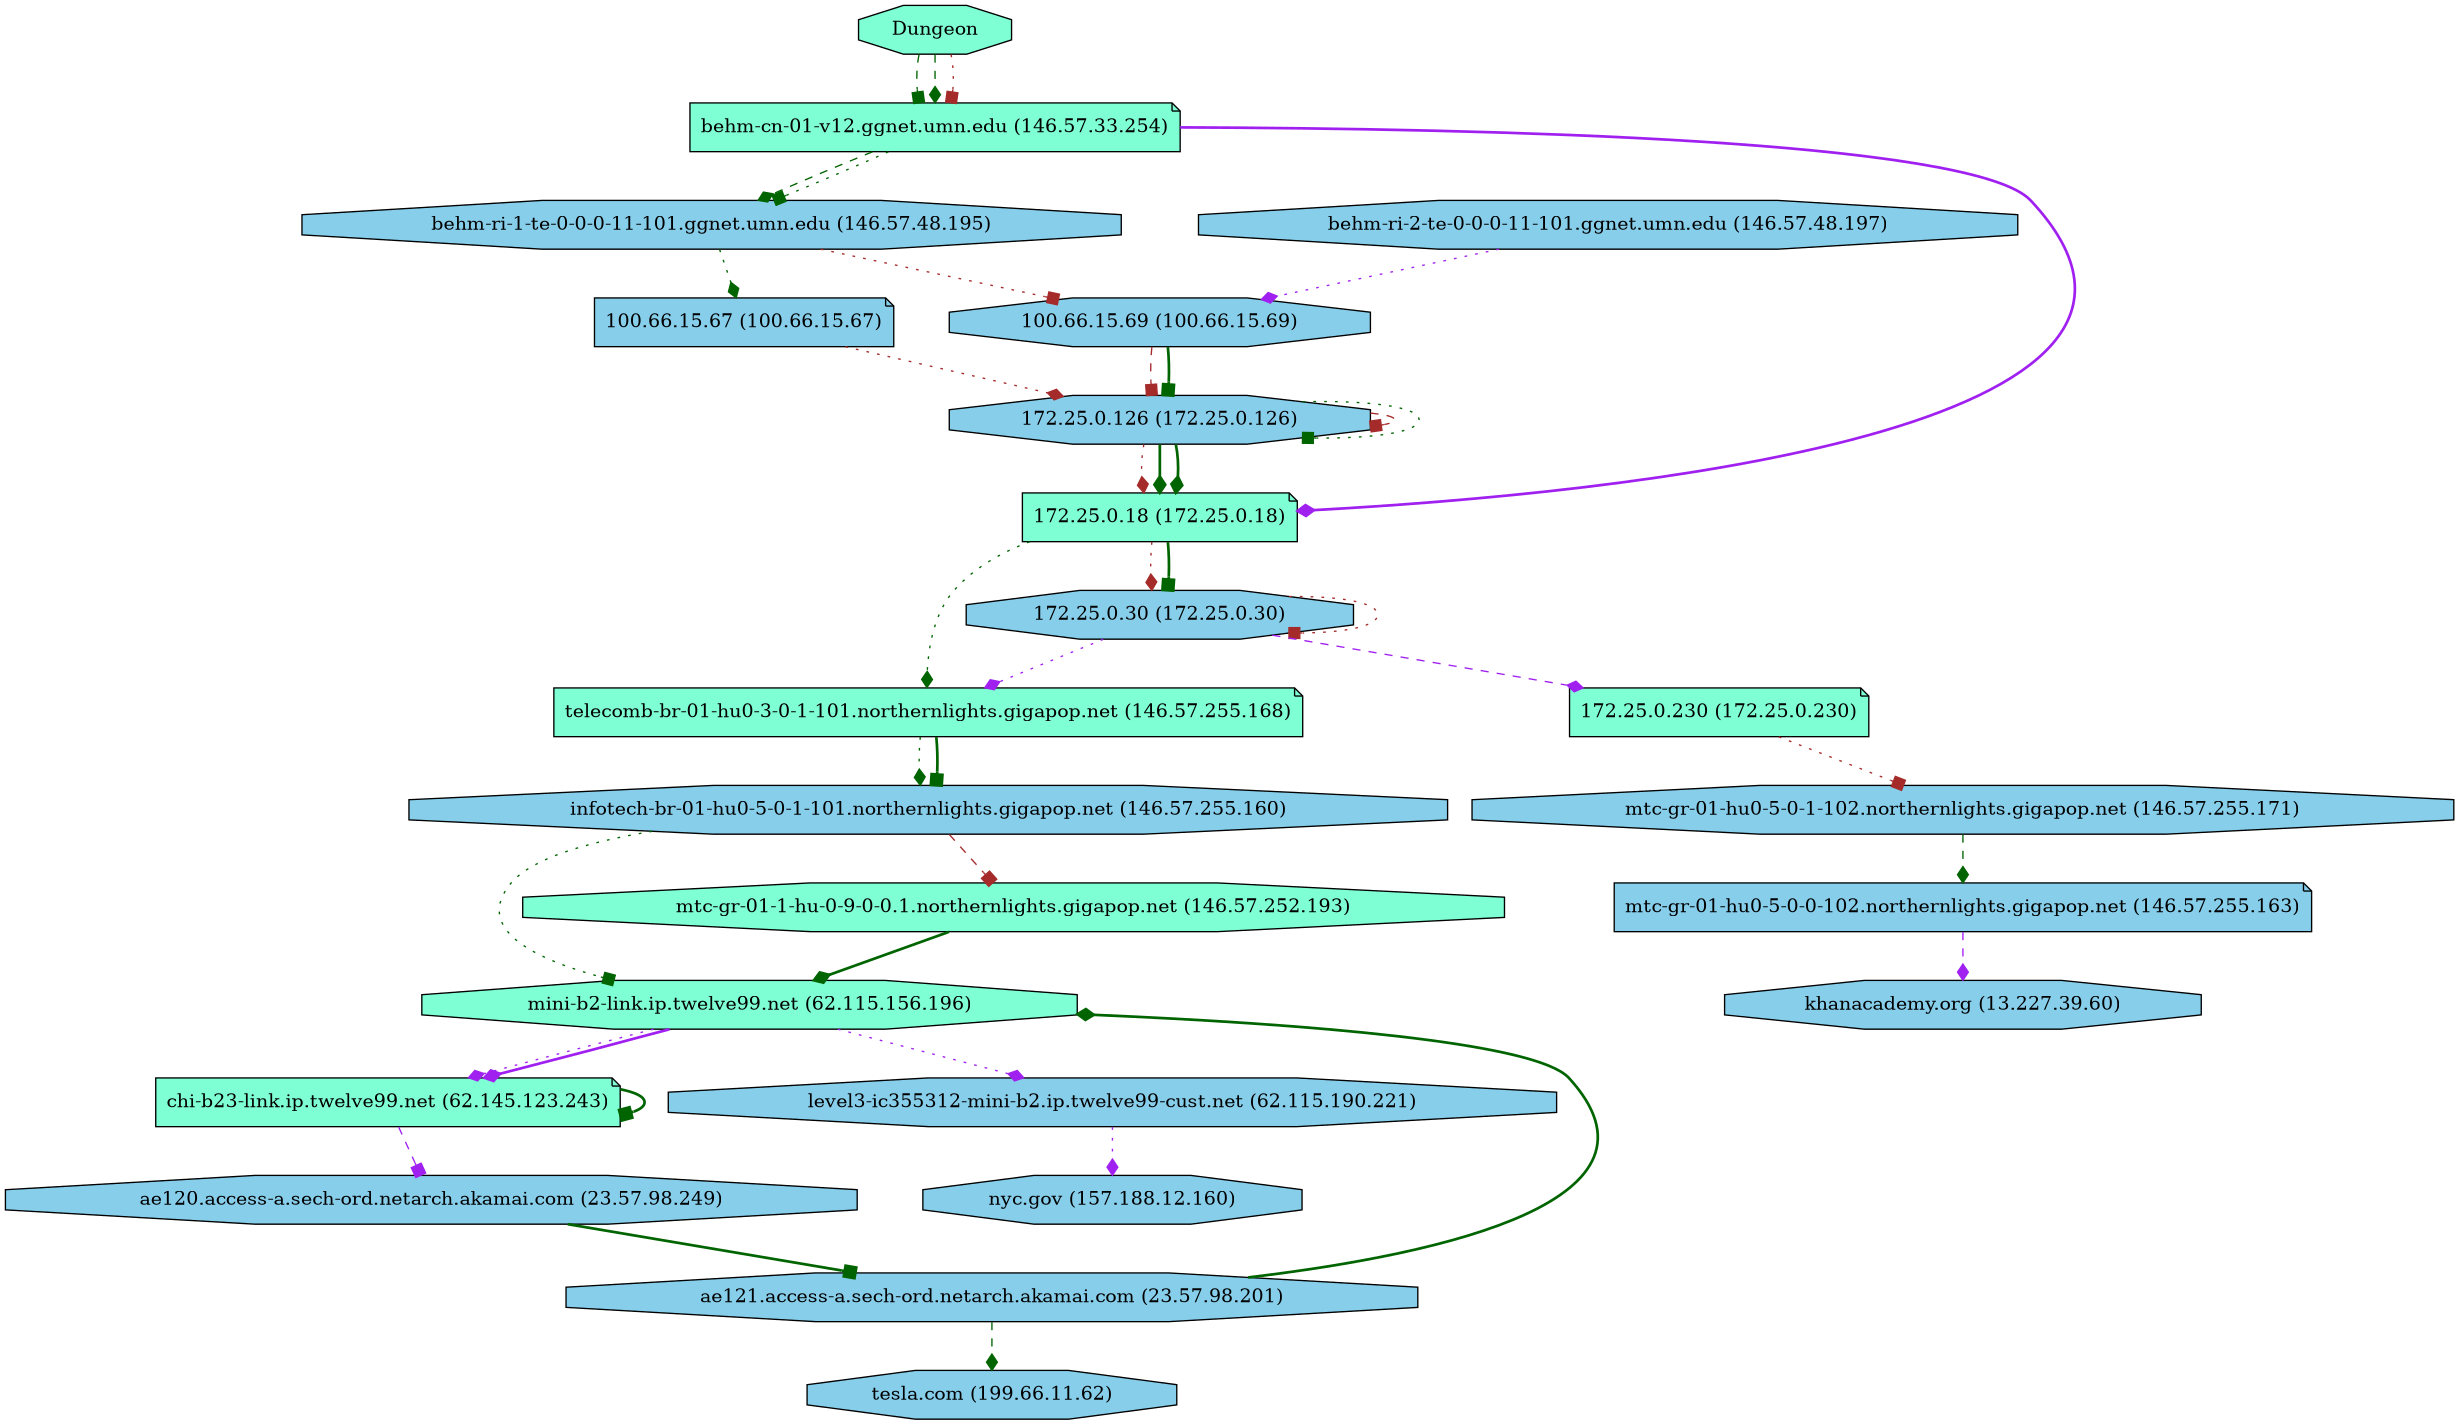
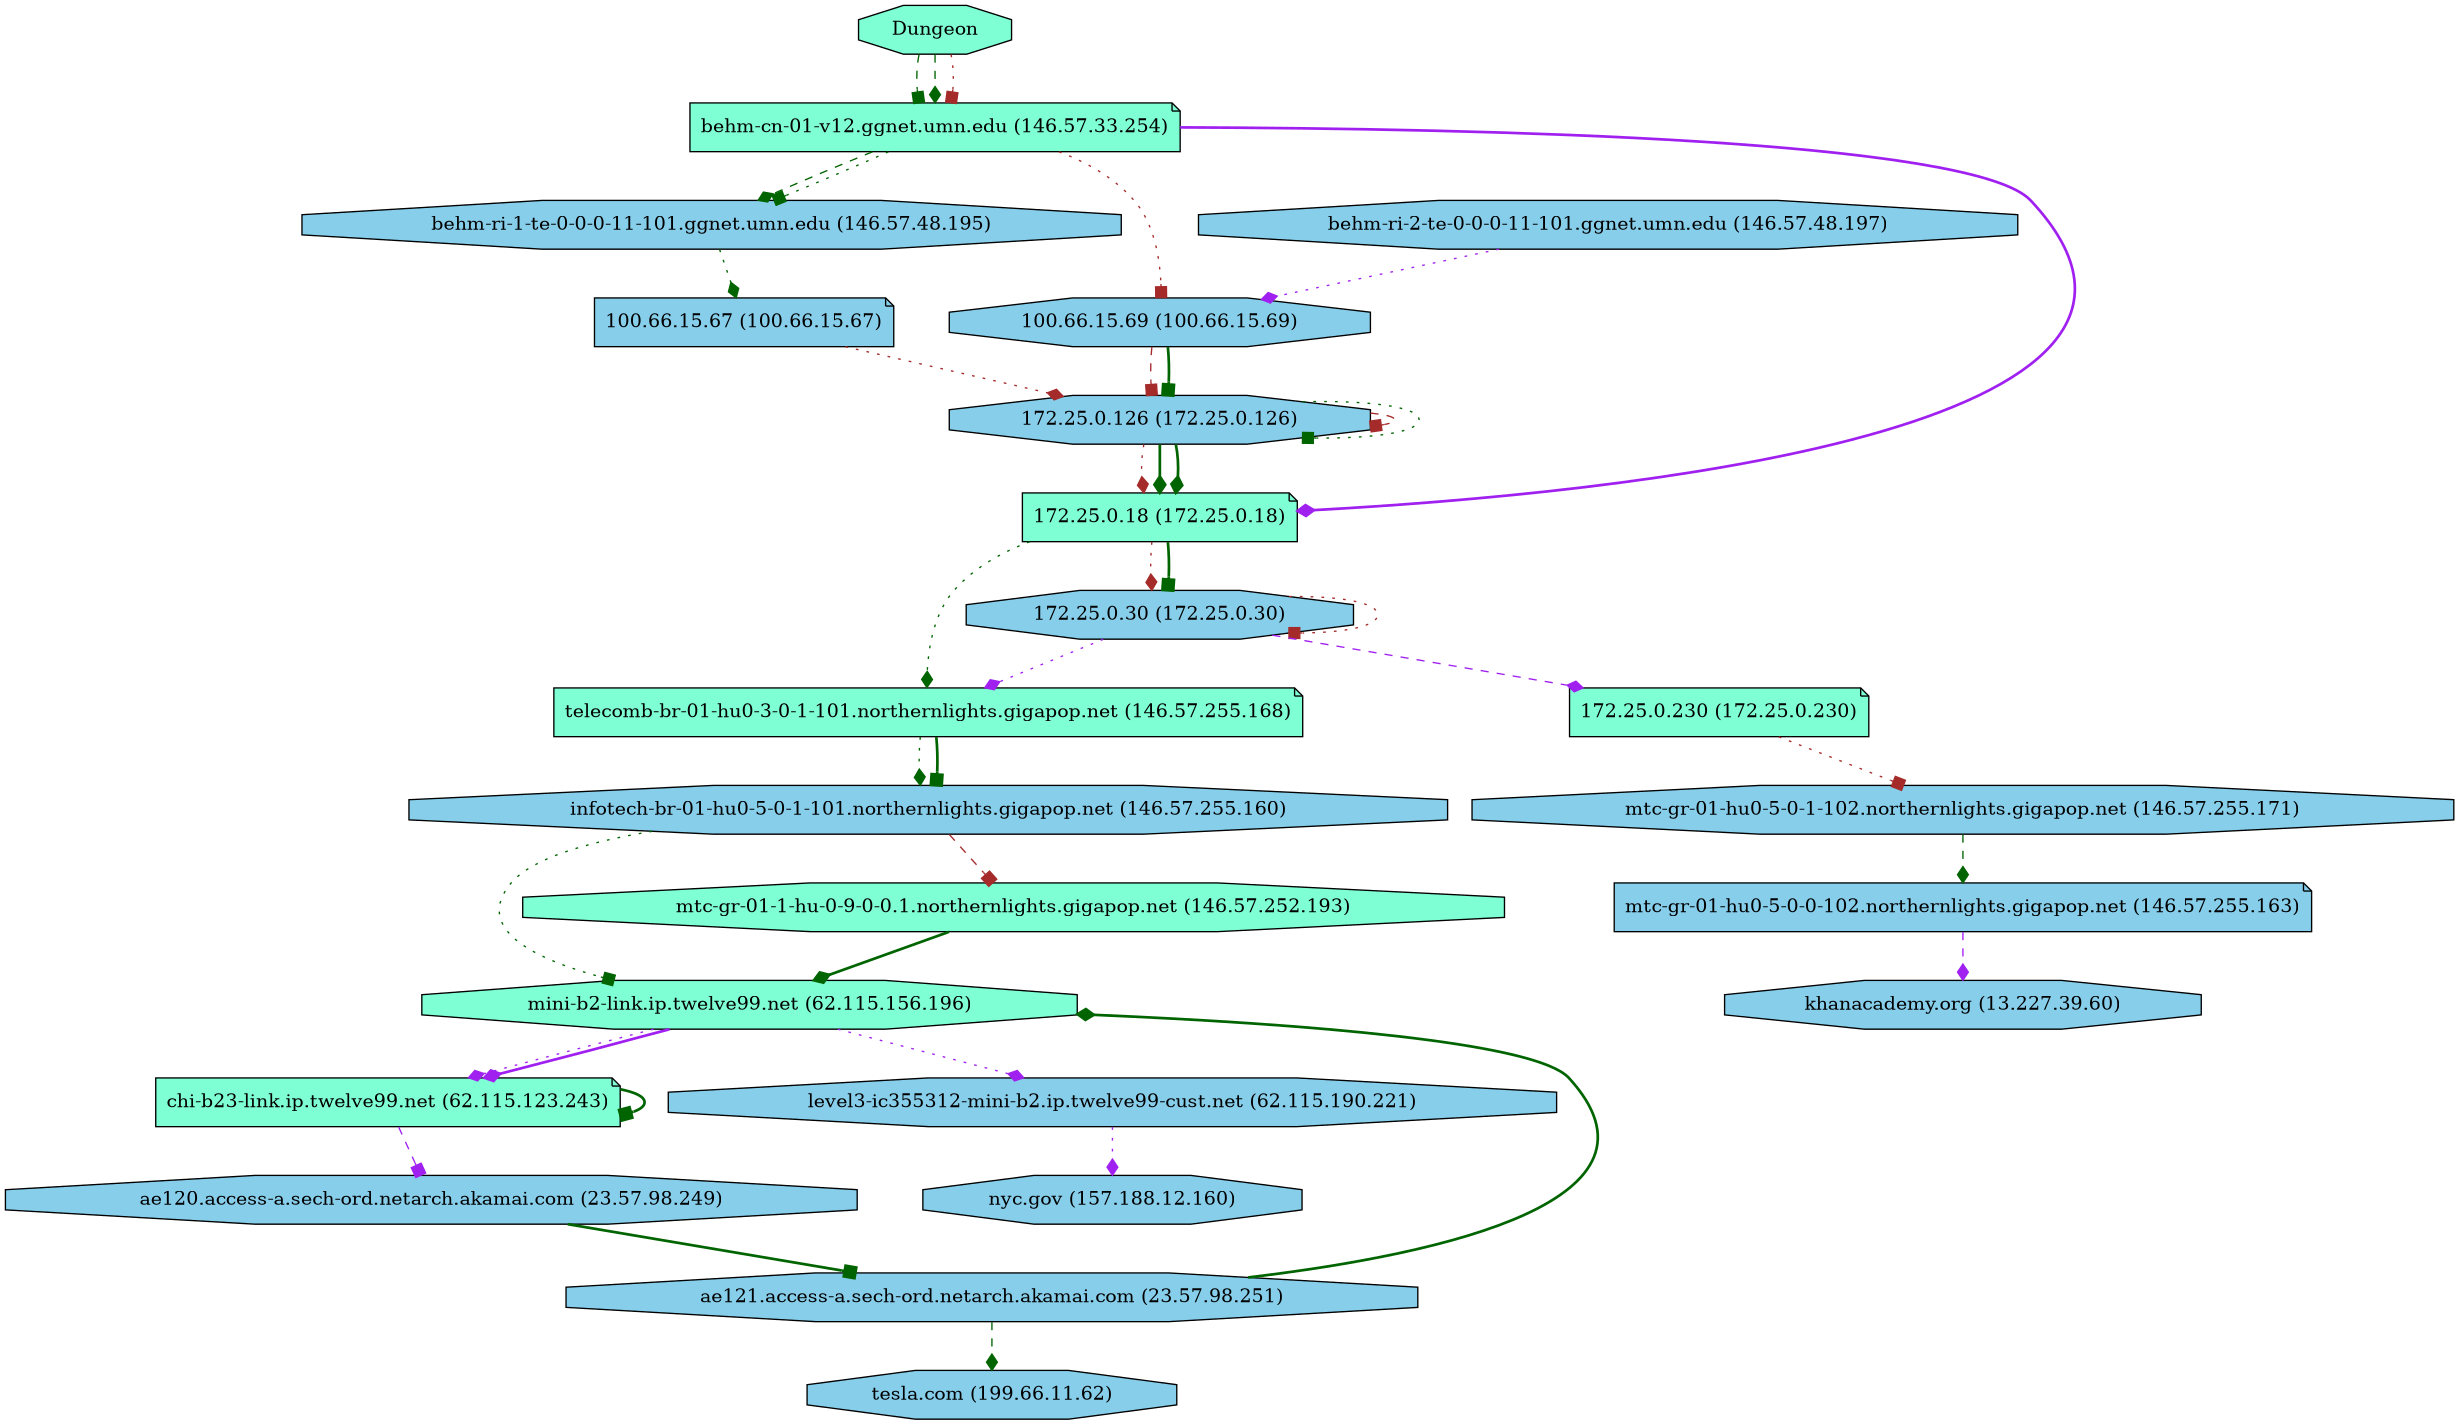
(933, 273) -> (1134, 200)
(388, 1102) -> (388, 1102)
(992, 1297) -> (992, 1297)
